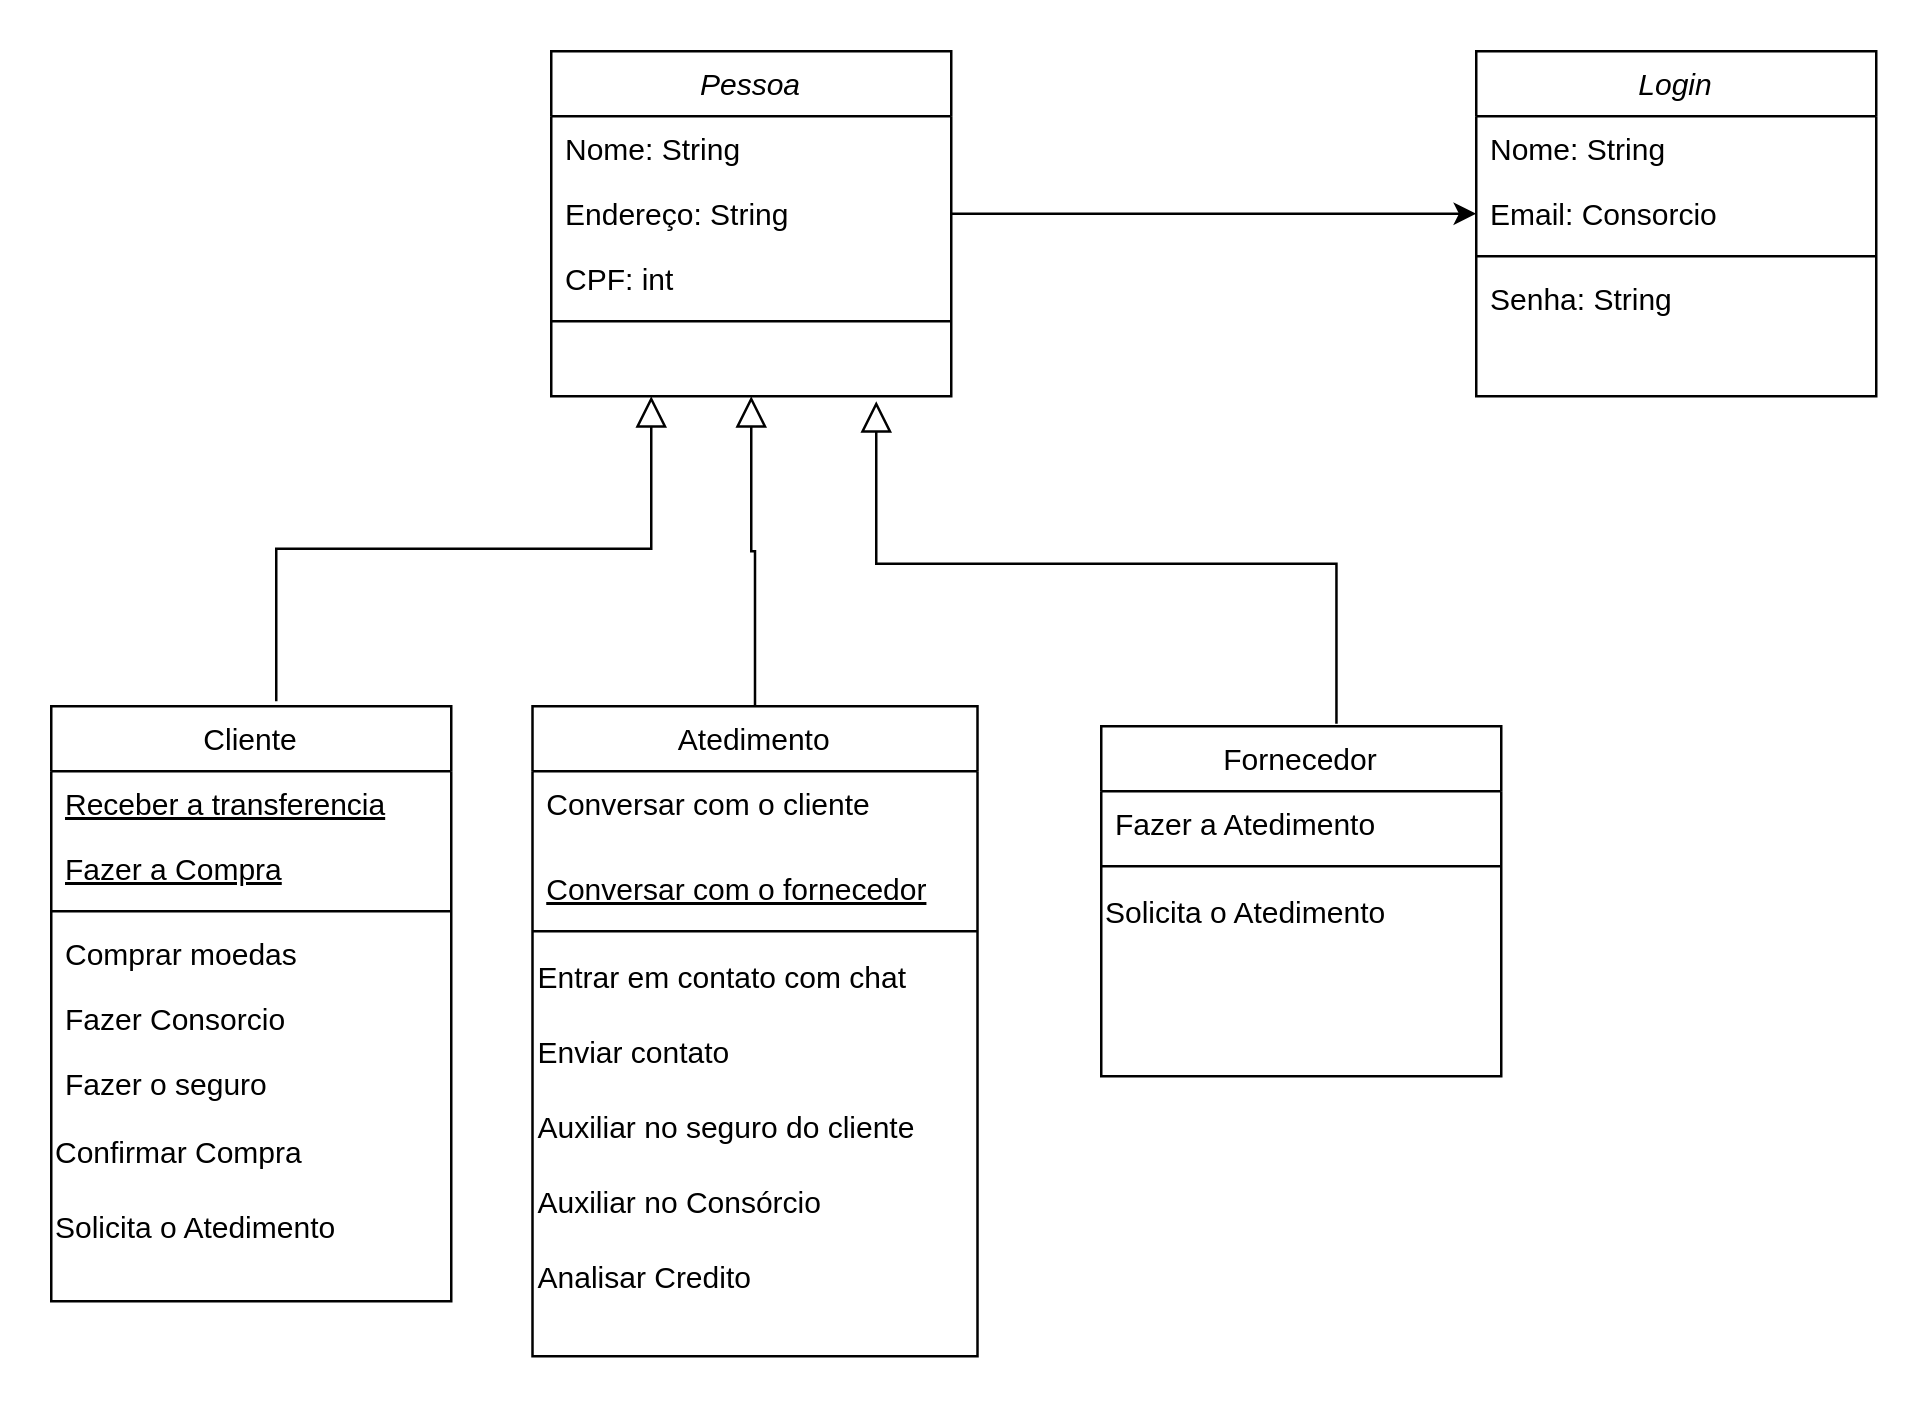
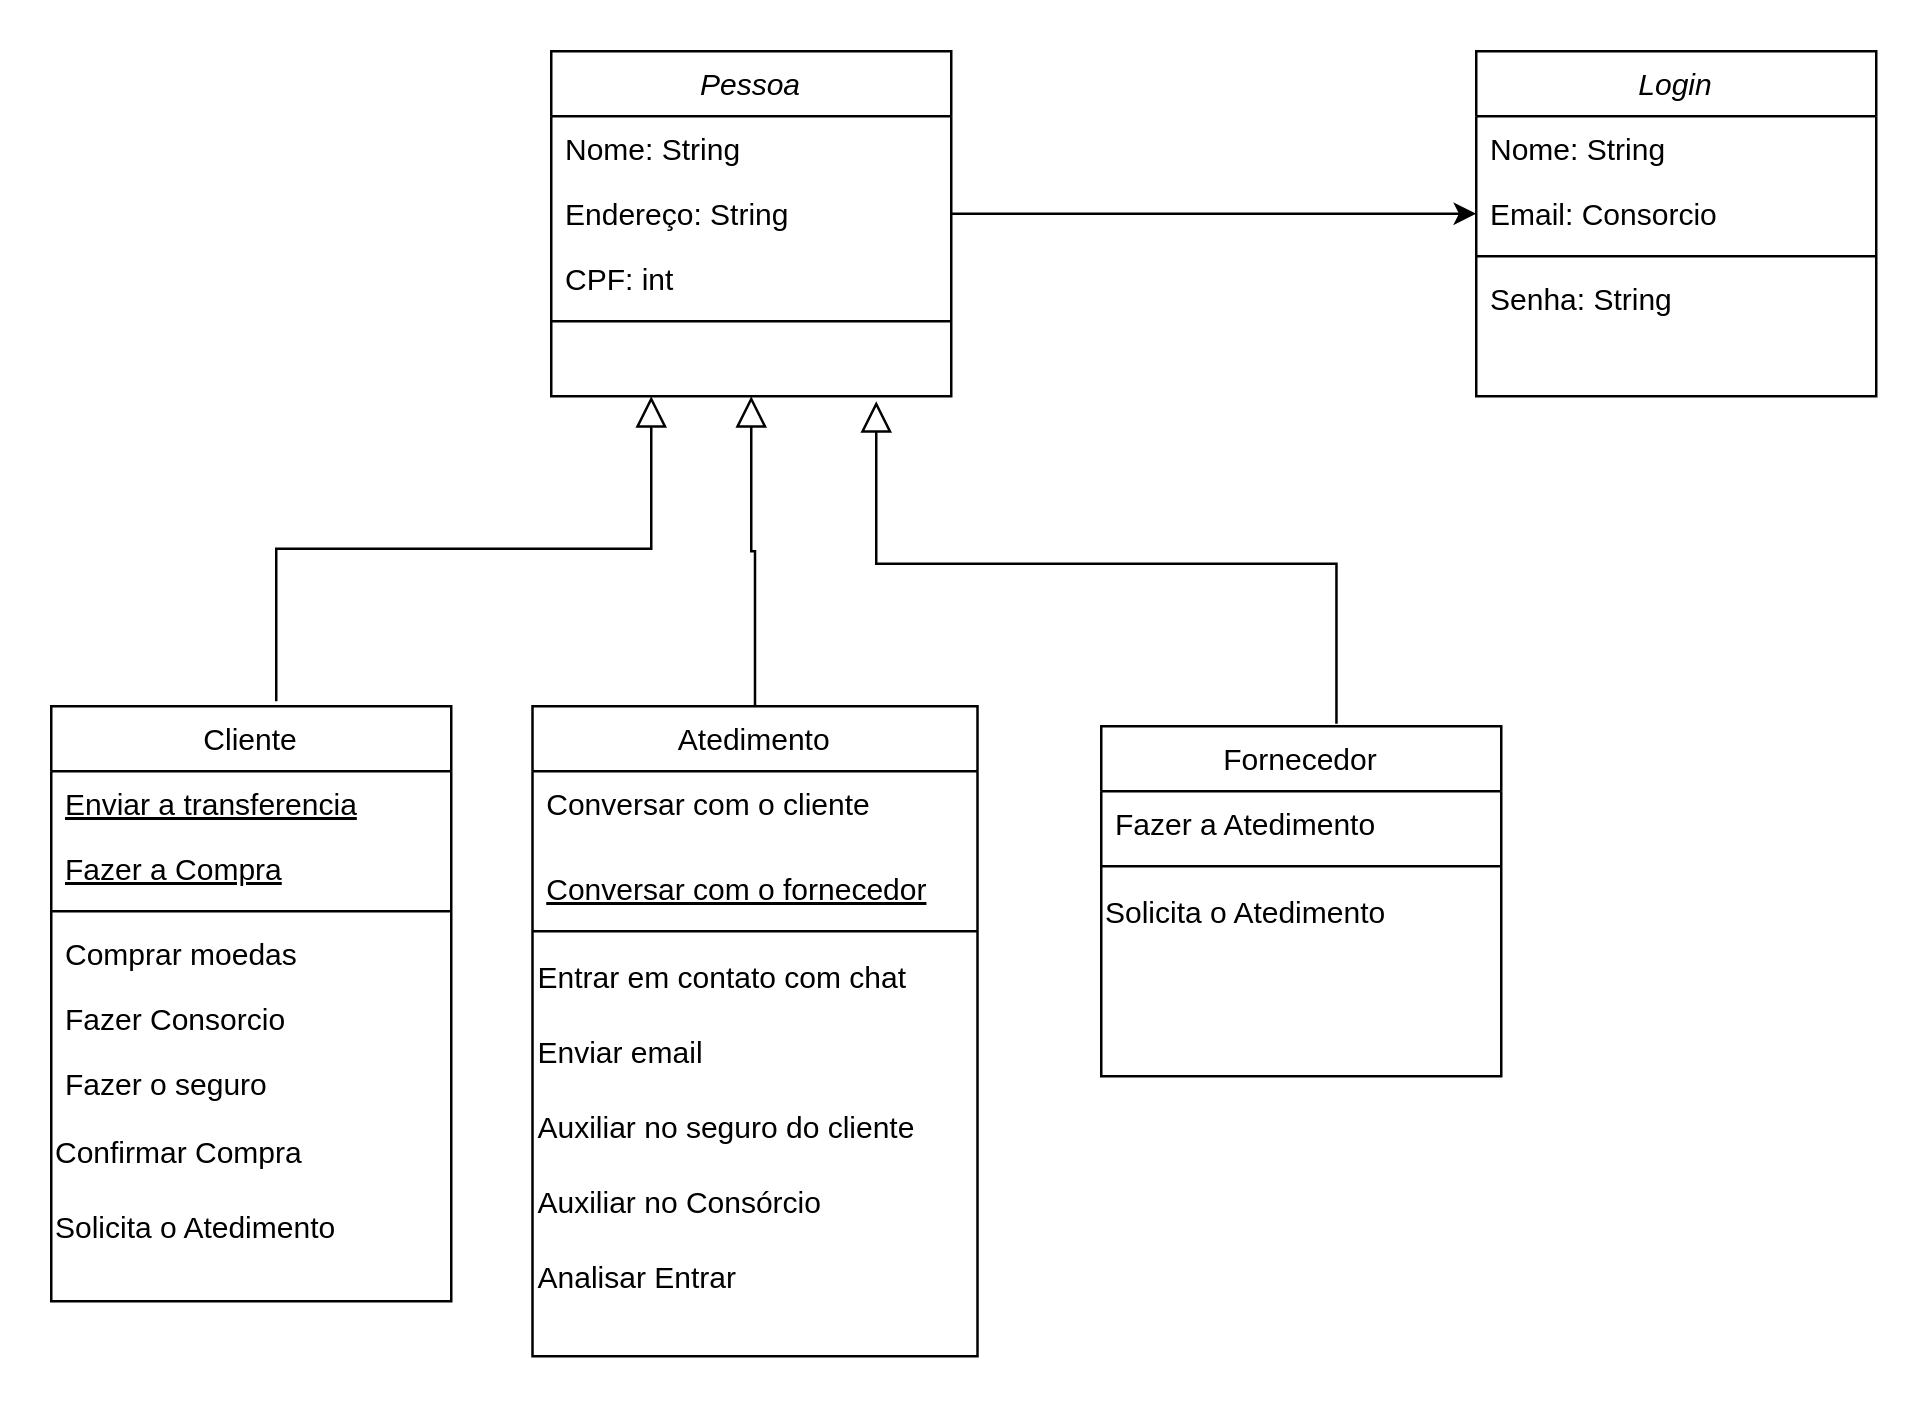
(247, 805) -> (234, 805)
(649, 1054) -> (624, 1054)
(658, 1279) -> (653, 1279)
